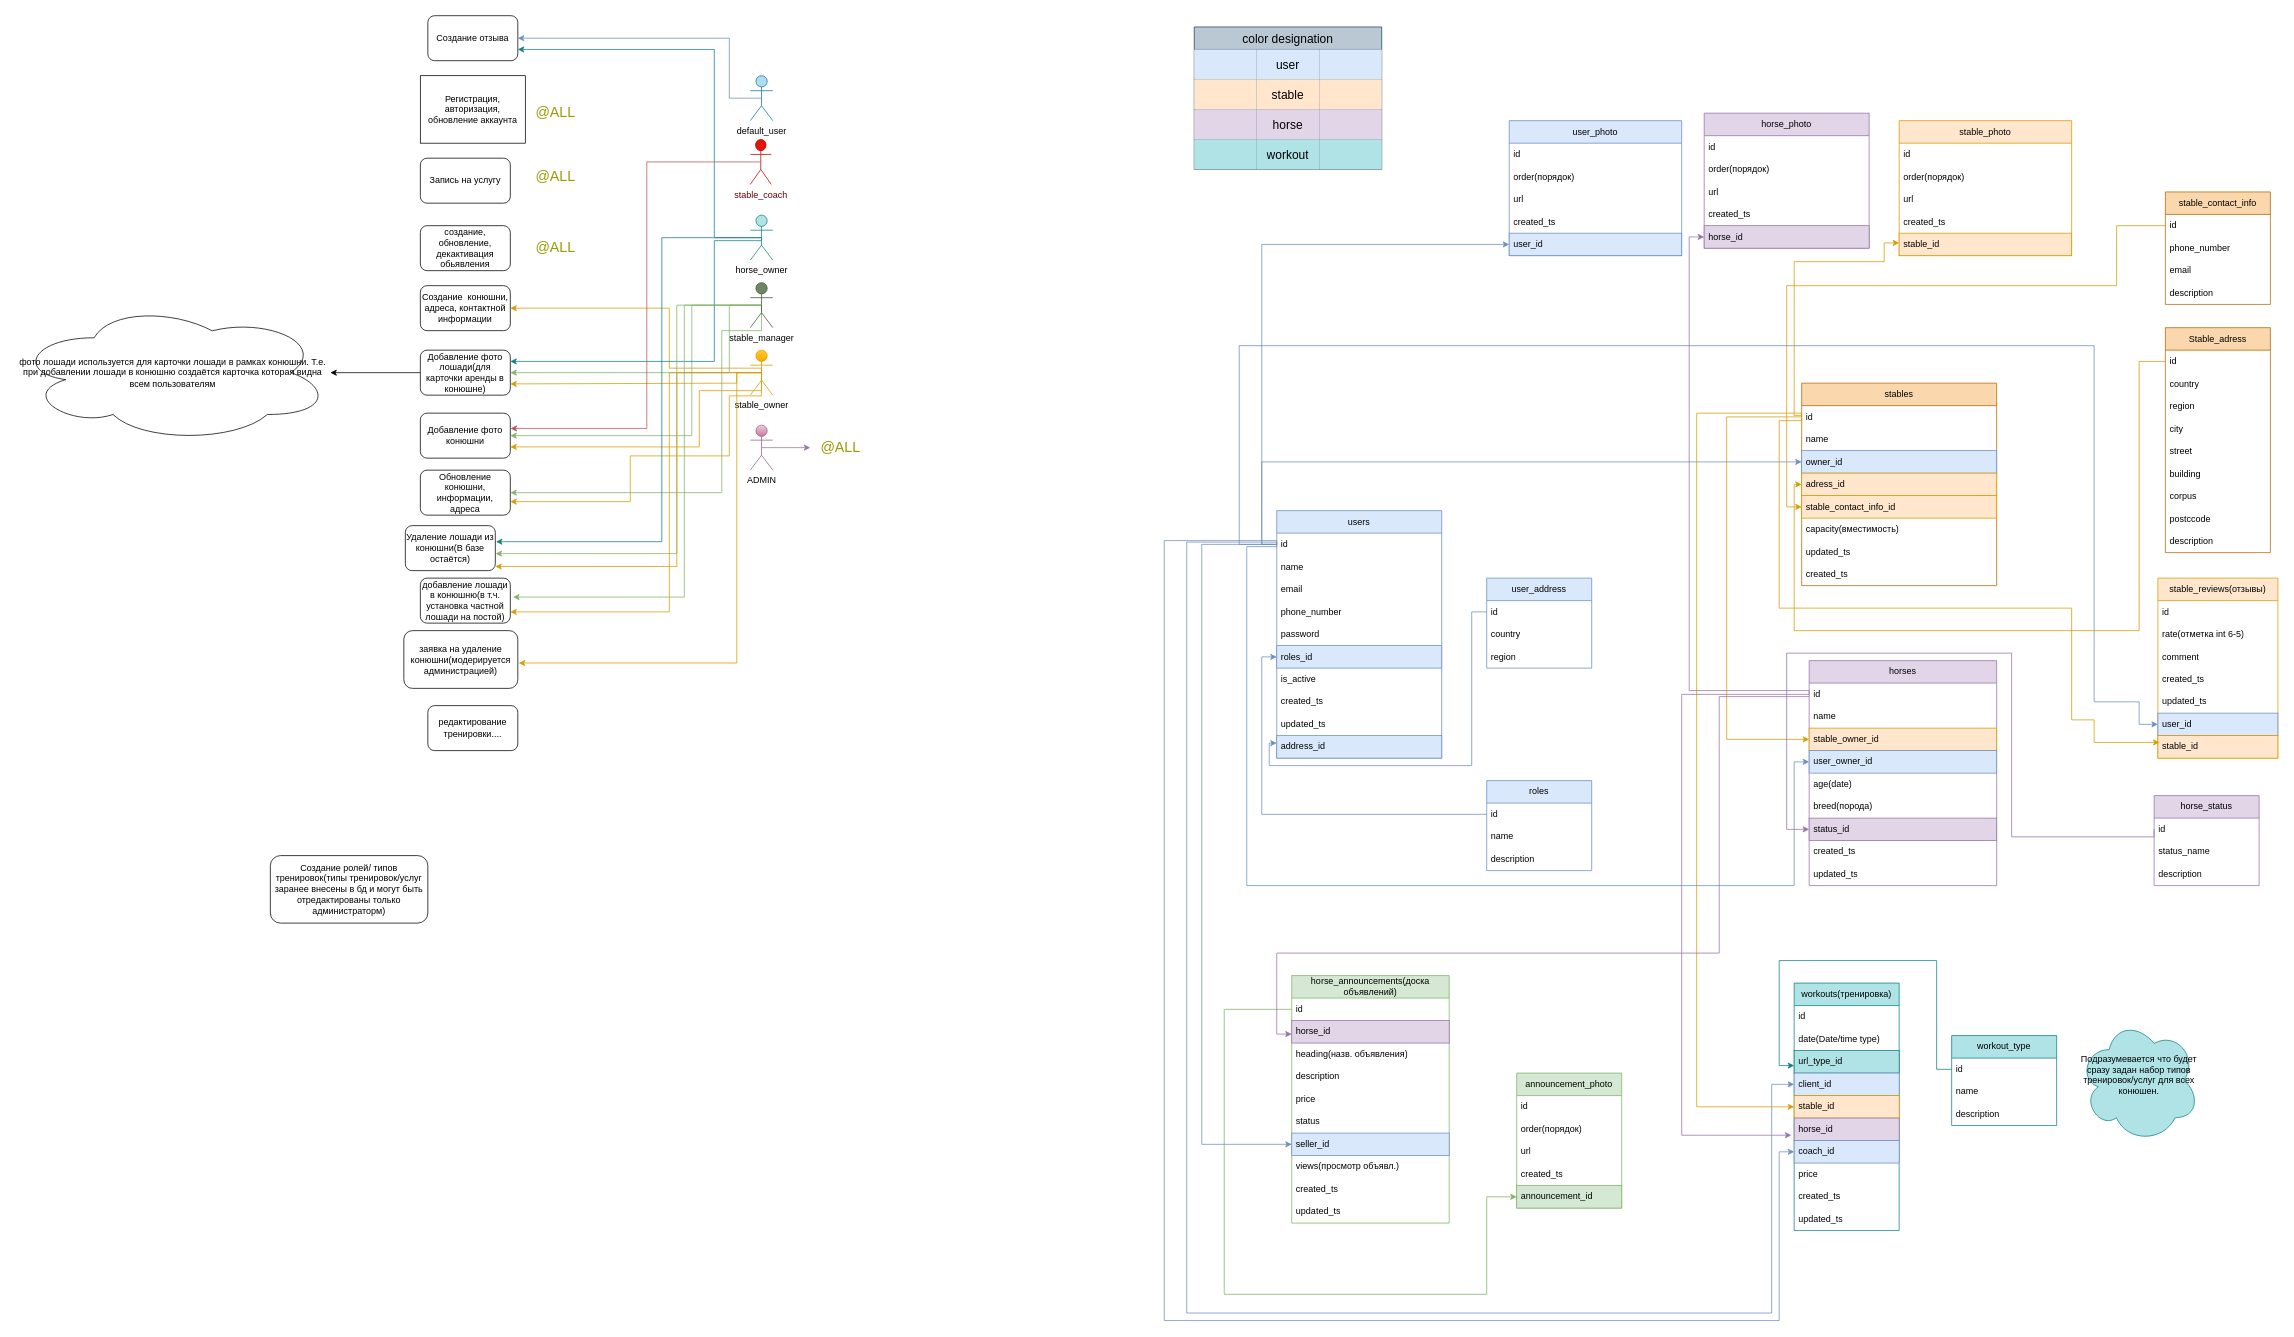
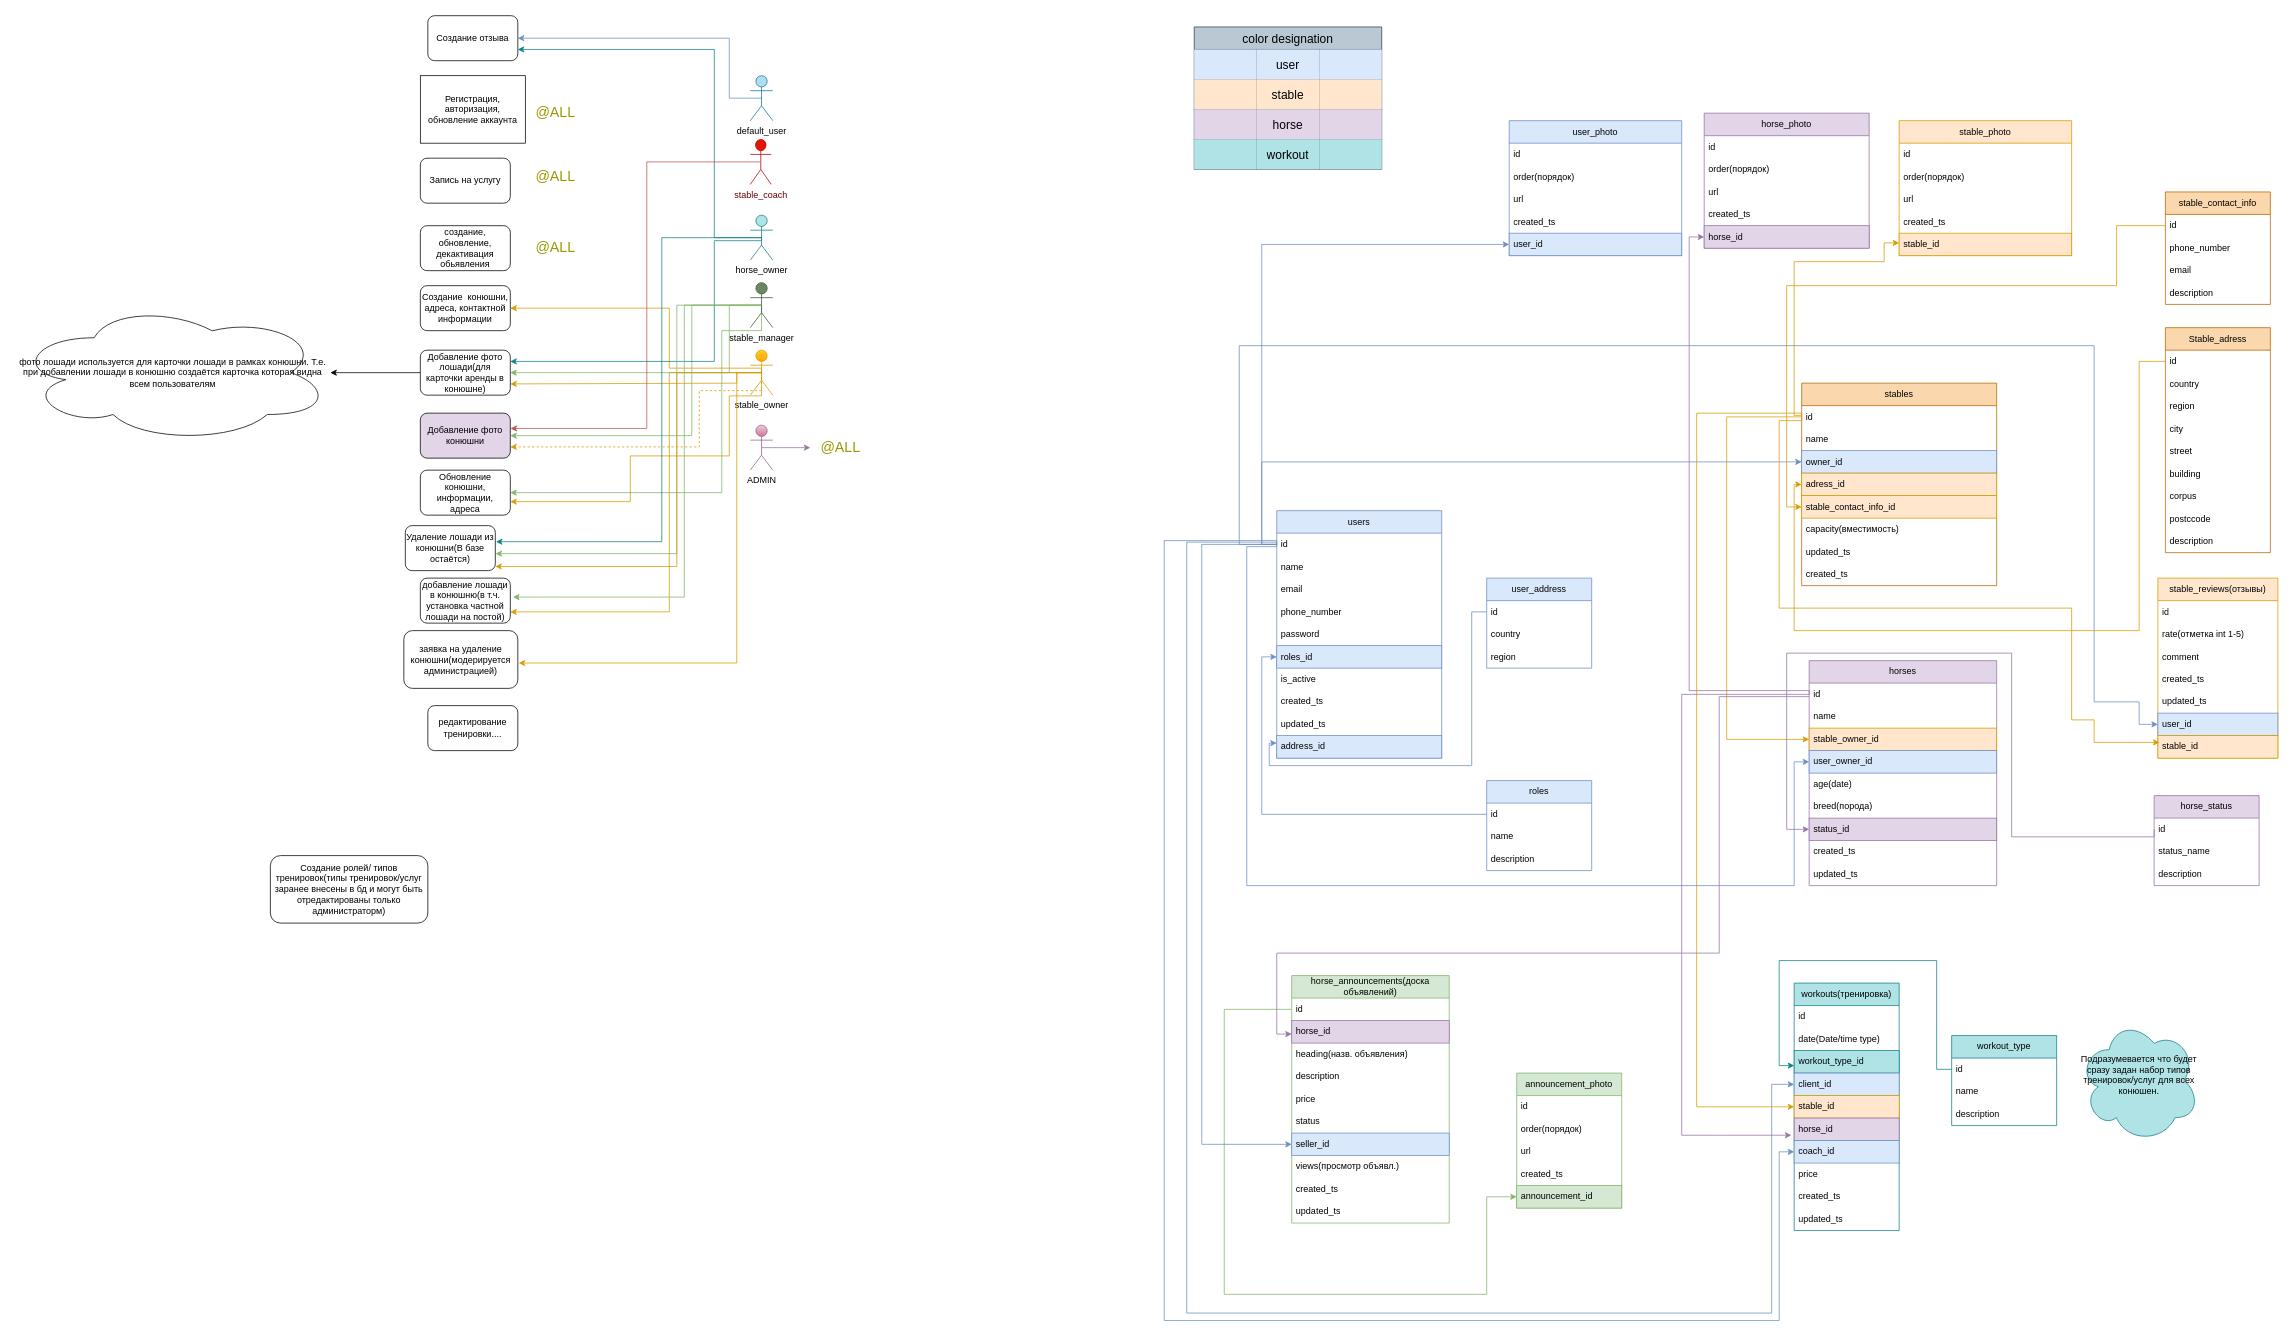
(465, 435) -> (465, 435)
(665, 447) -> (665, 447)
(2212, 634) -> (2212, 634)
(1824, 1062) -> (1836, 1062)
